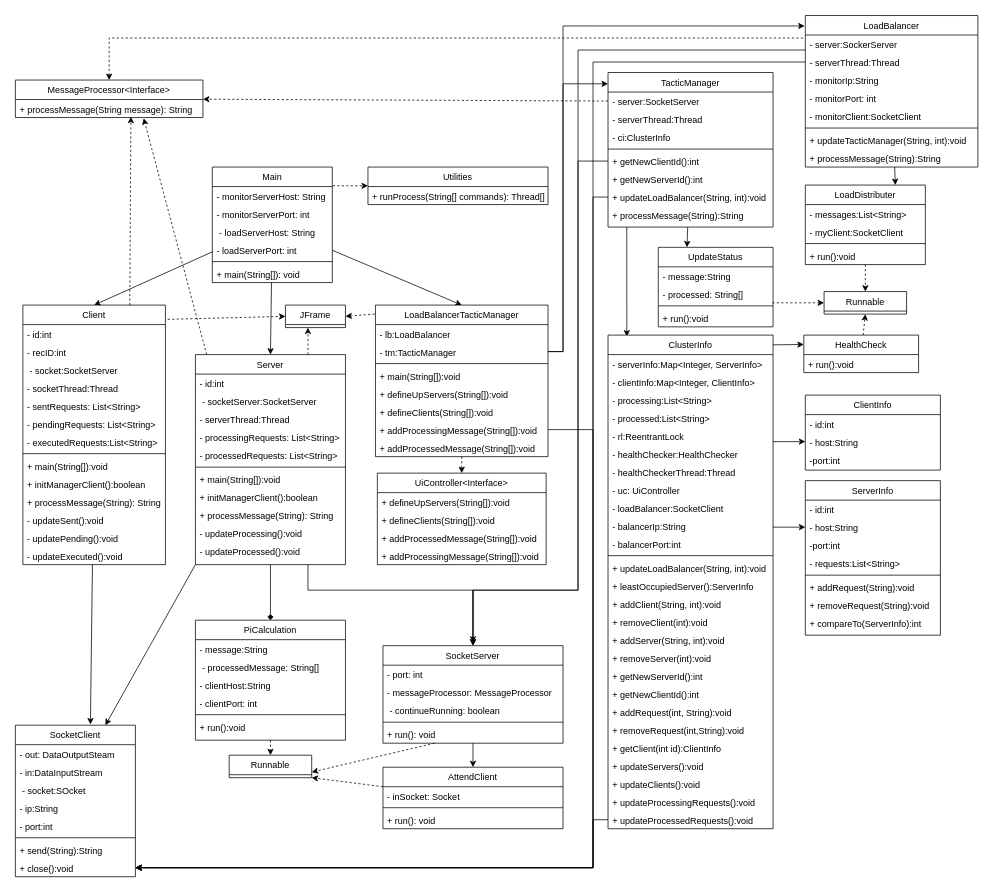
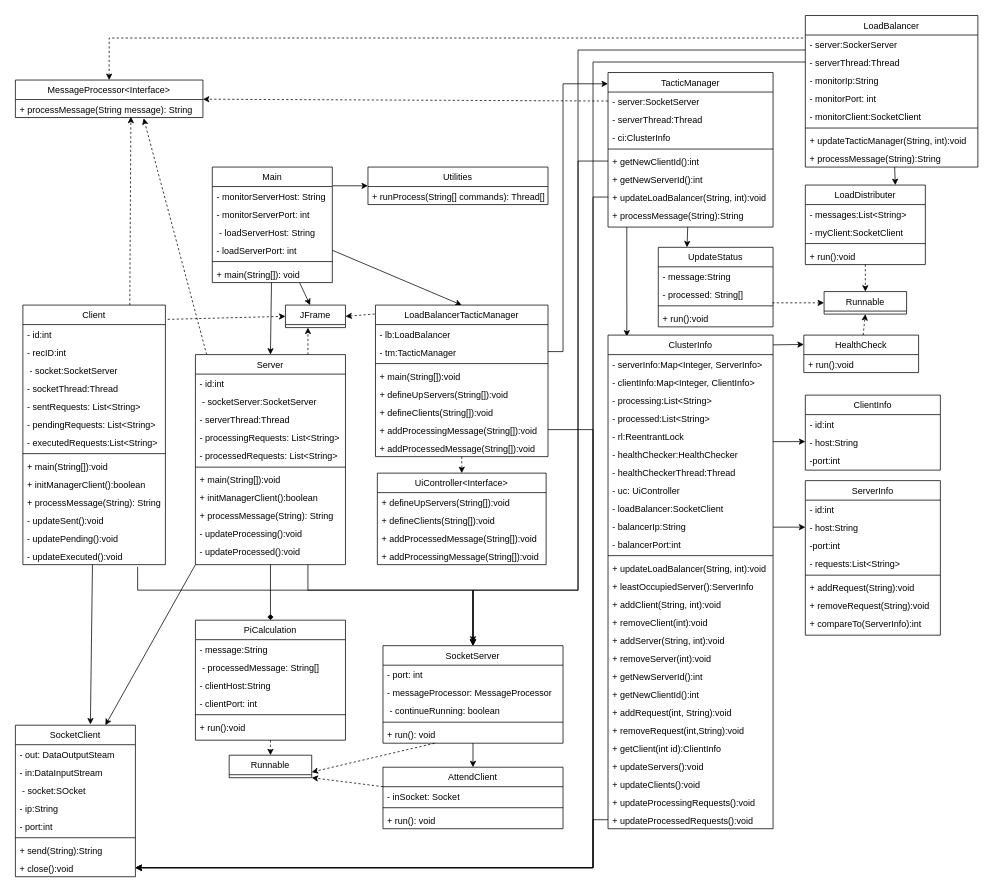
(563, 26) -> none
(348, 186) -> (348, 186)
(154, 278) -> (304, 292)
none -> (210, 590)
